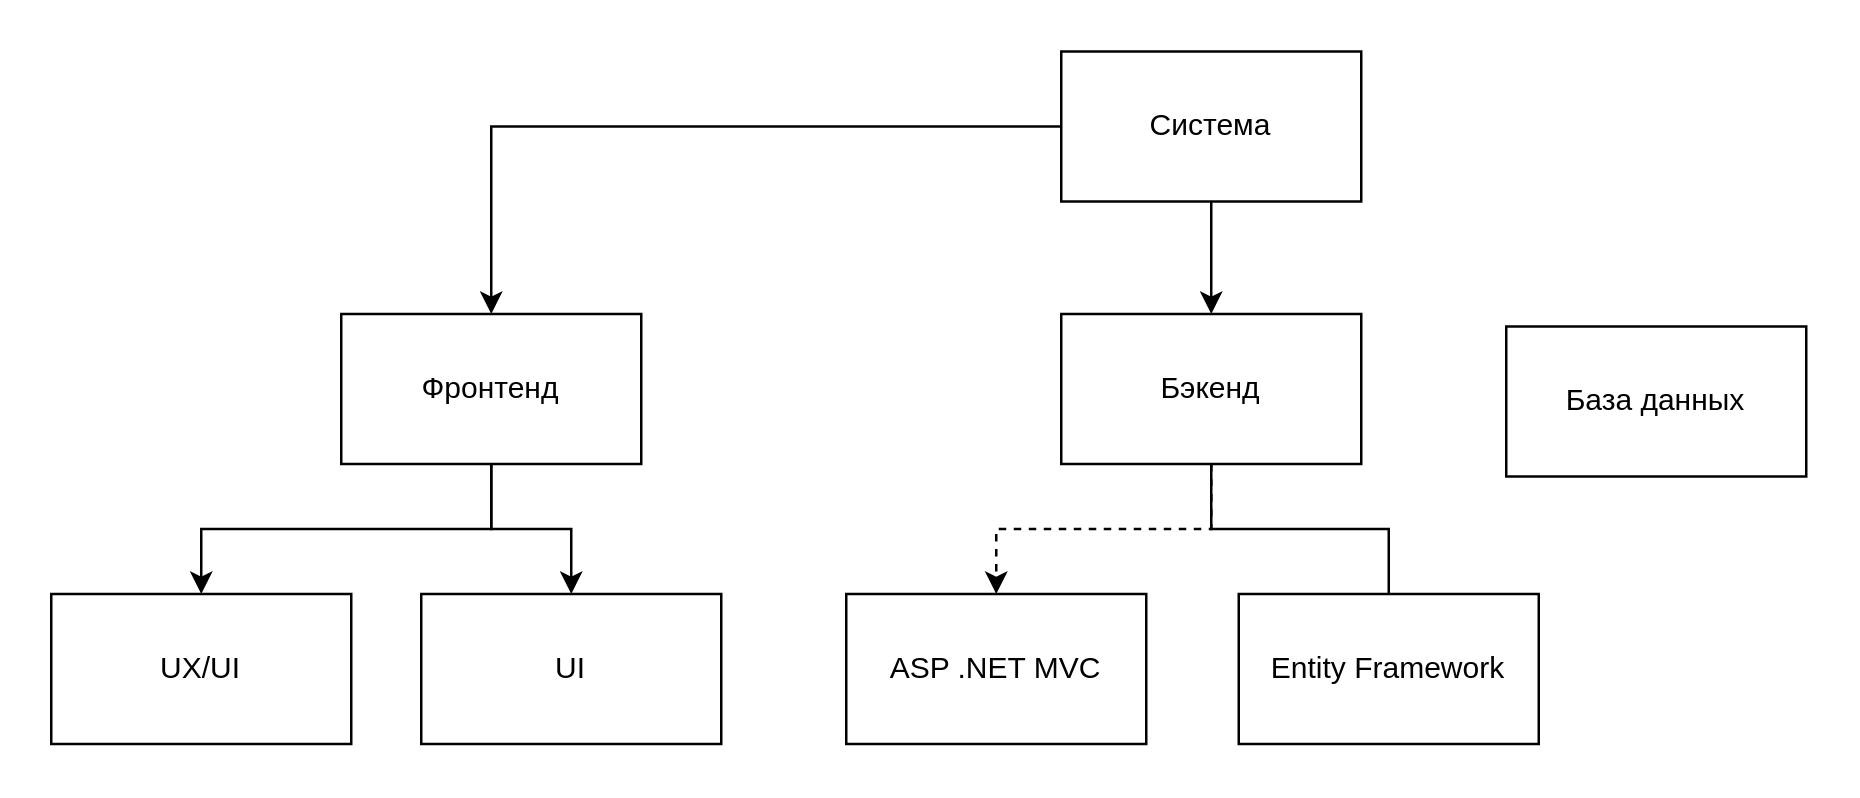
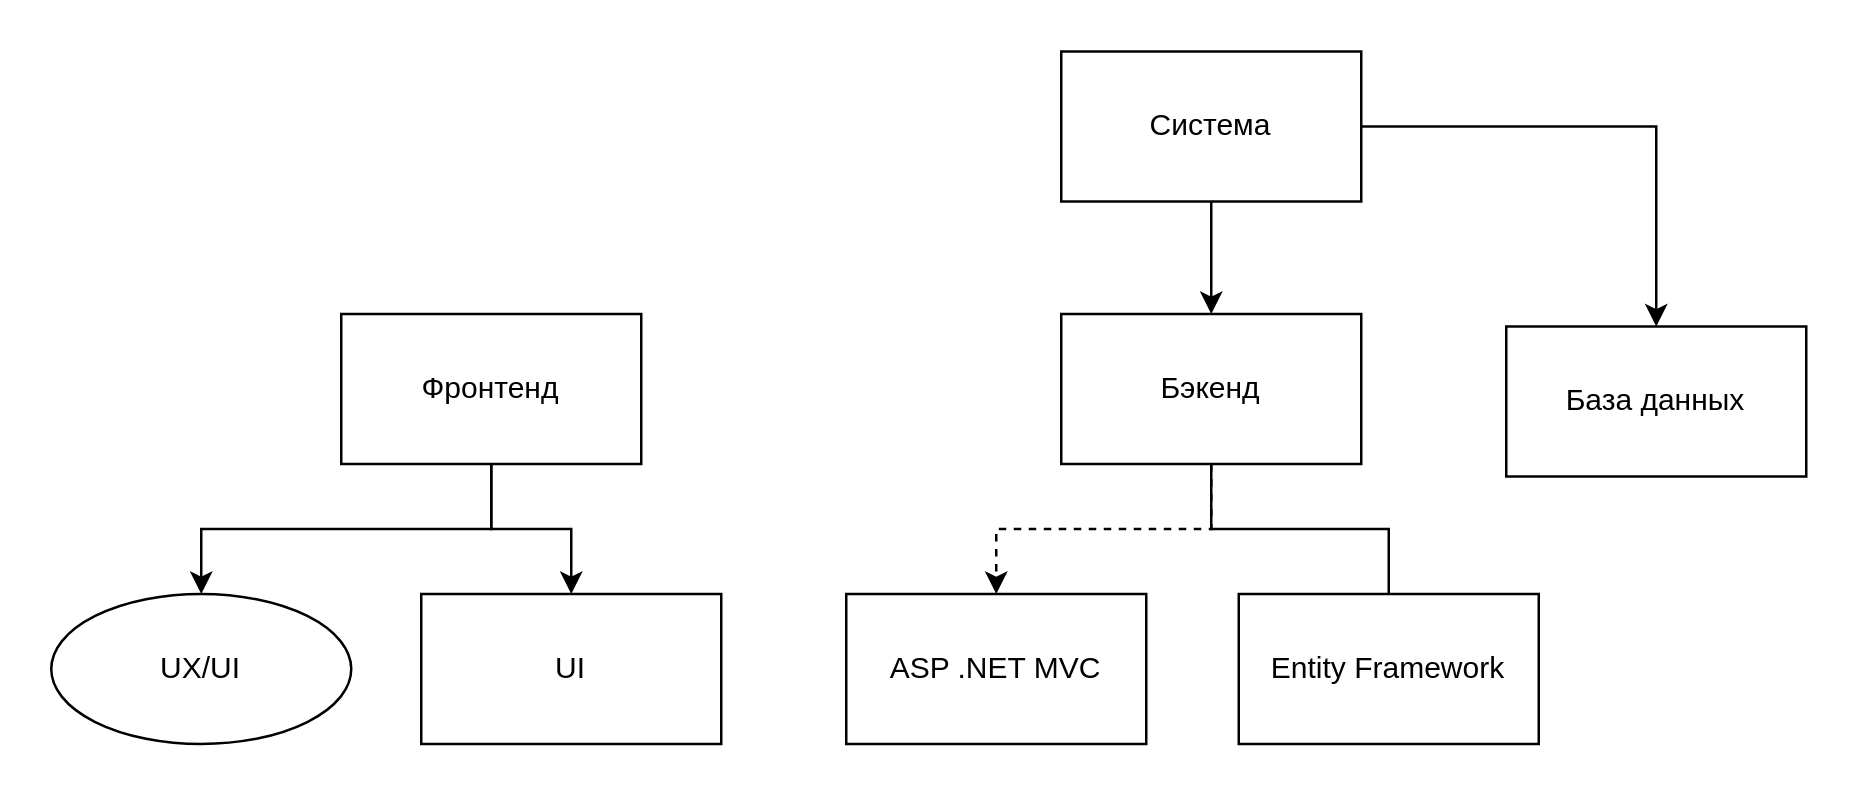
(691, 126) -> none
none -> (1600, 126)
(201, 669) -> (201, 669)
